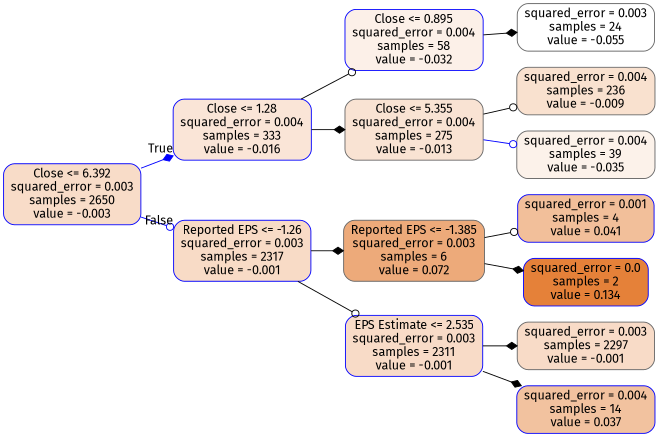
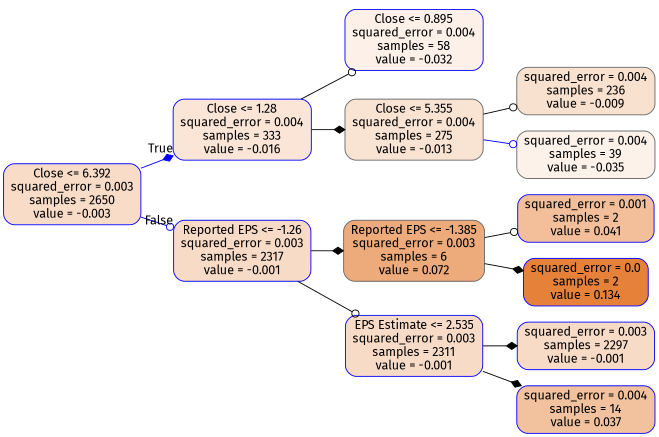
(586, 27) -> none
(586, 218) -> (586, 218)
(586, 346) -> (586, 346)
